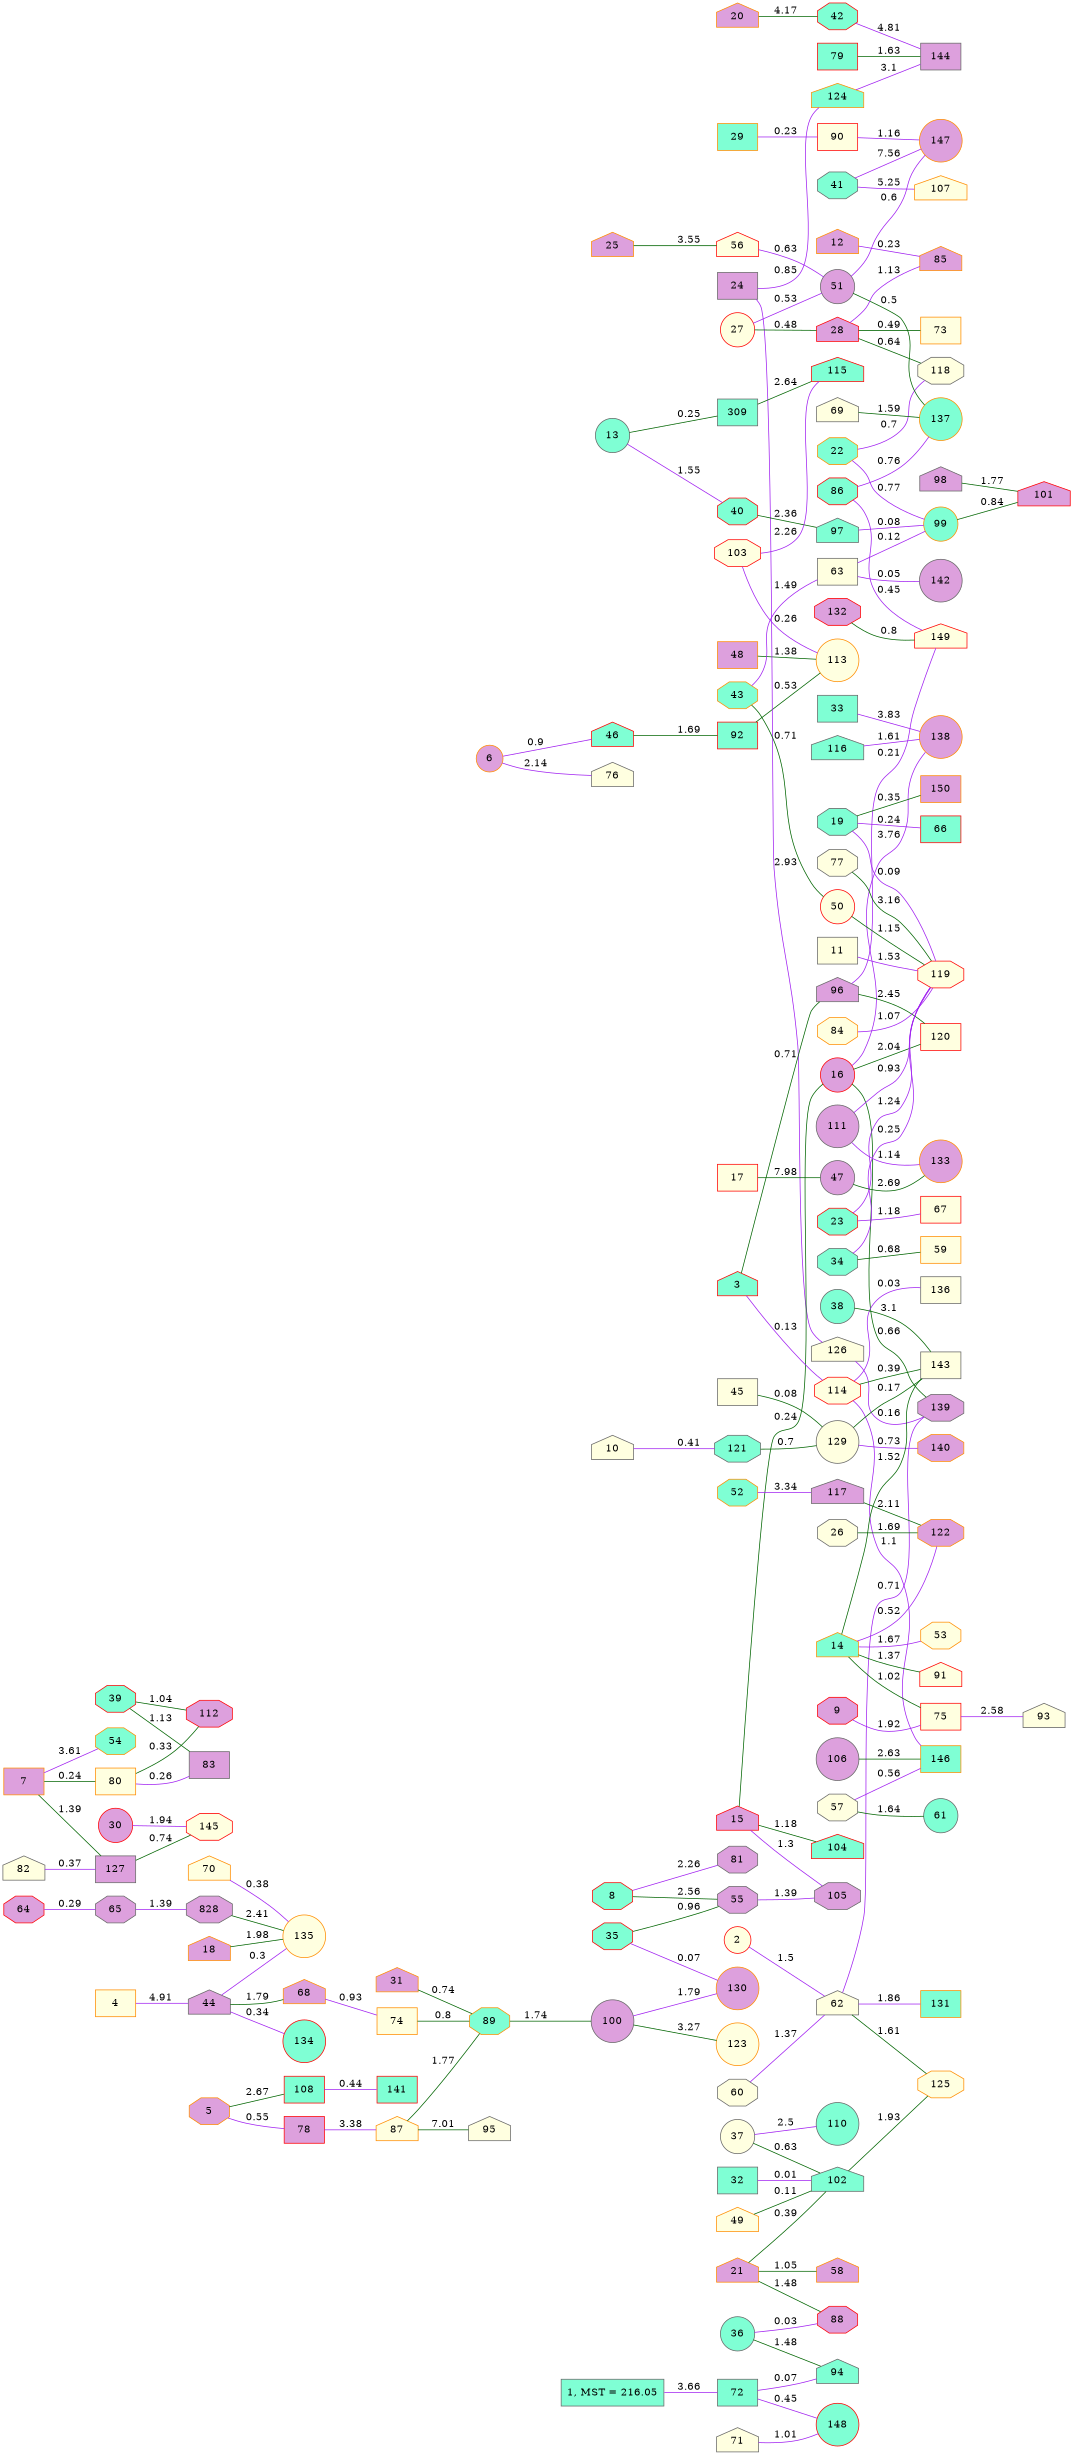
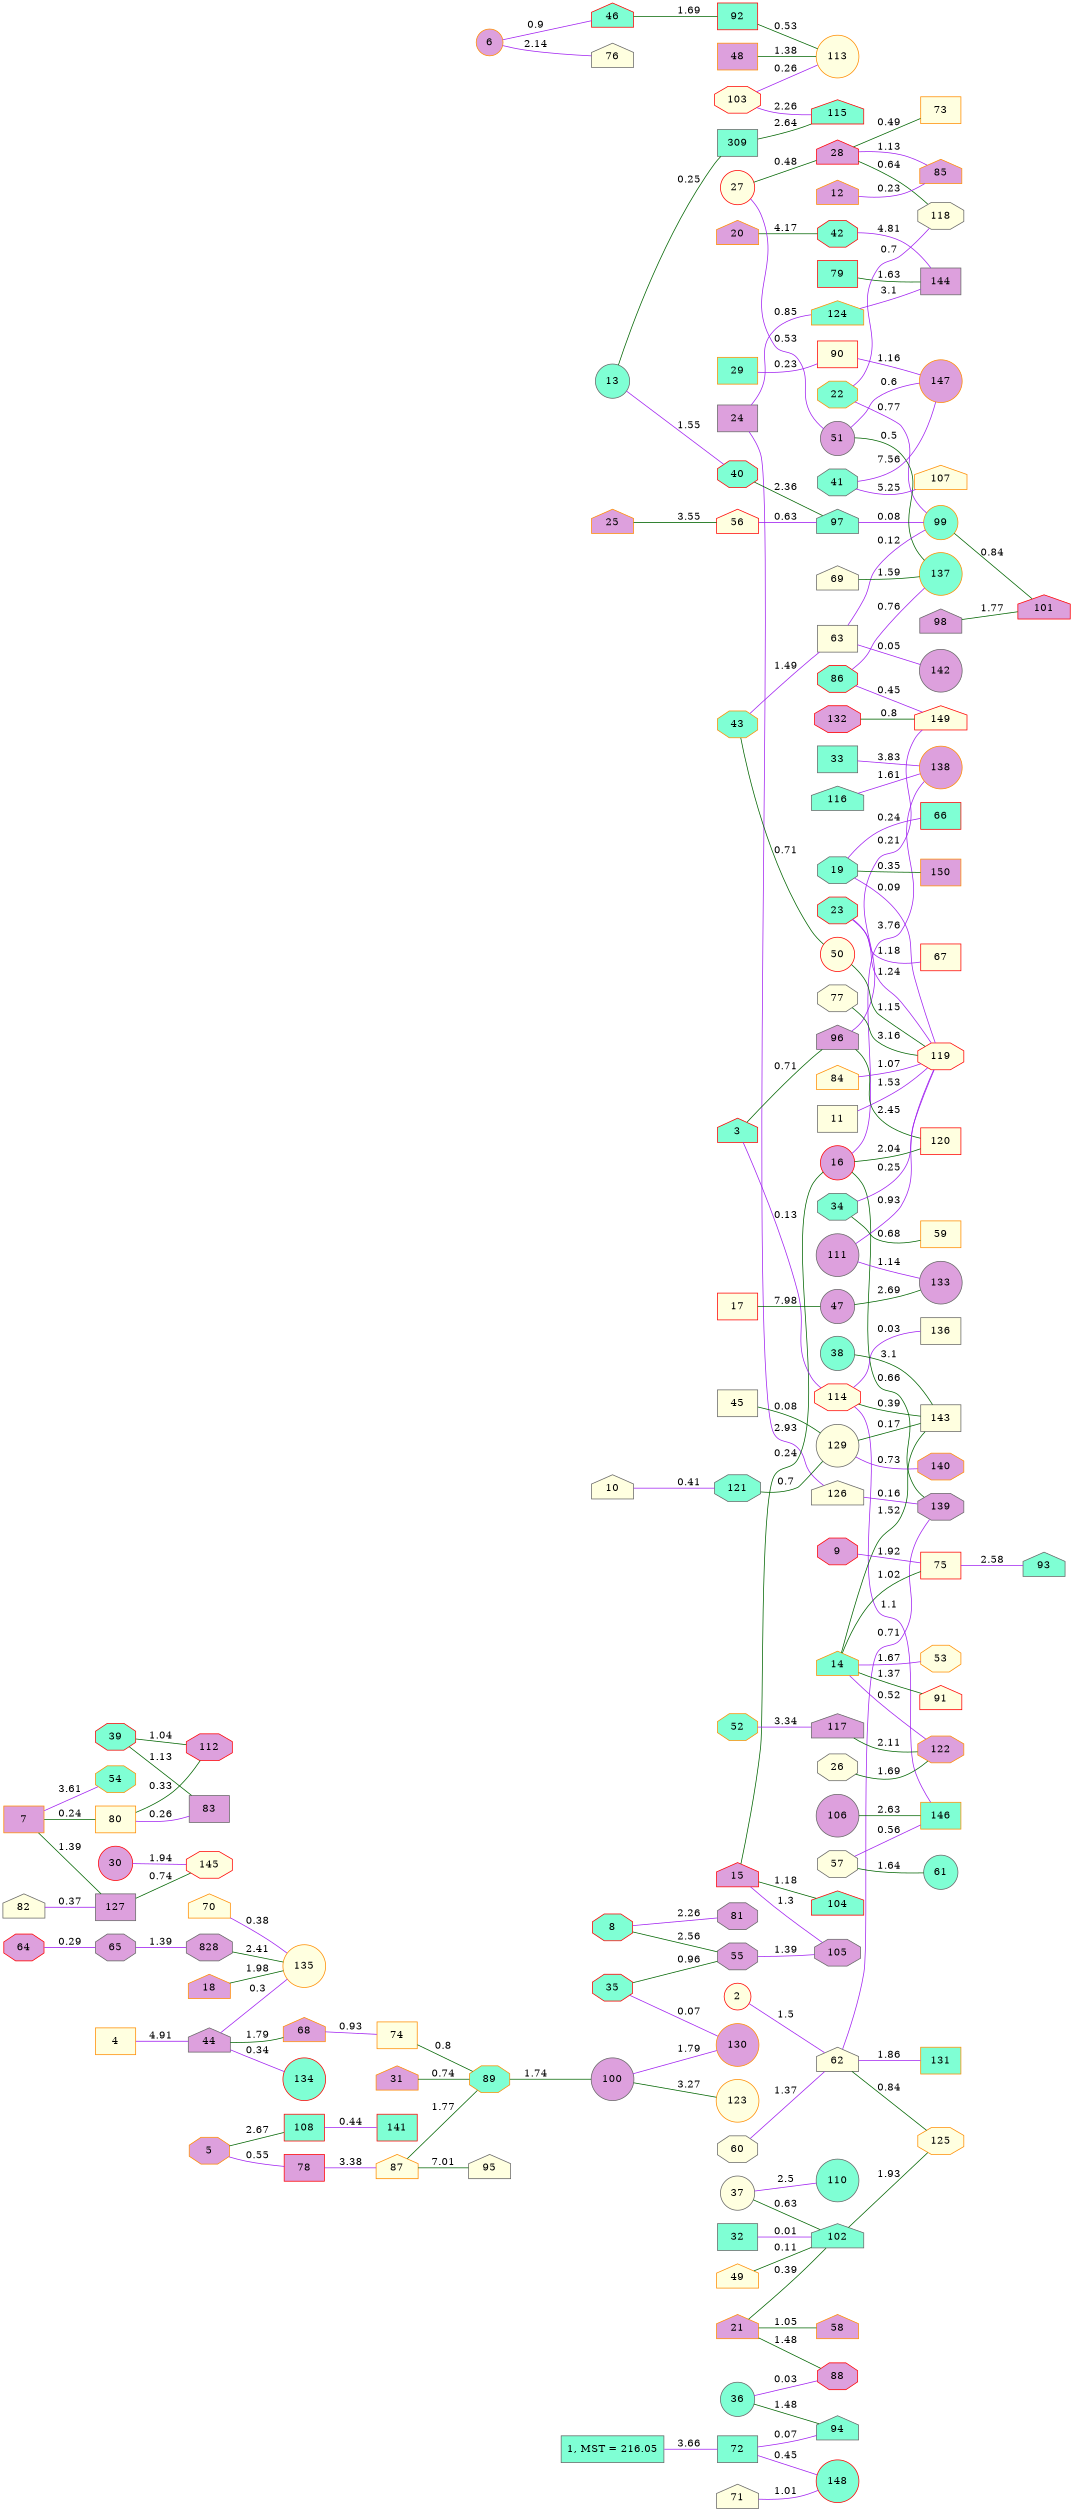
(793, 260) -> (788, 523)
(838, 1031) -> (838, 1079)
(941, 1161) -> (941, 1283)
(1044, 1717) -> (1044, 1566)
(889, 2031) -> (889, 2088)
